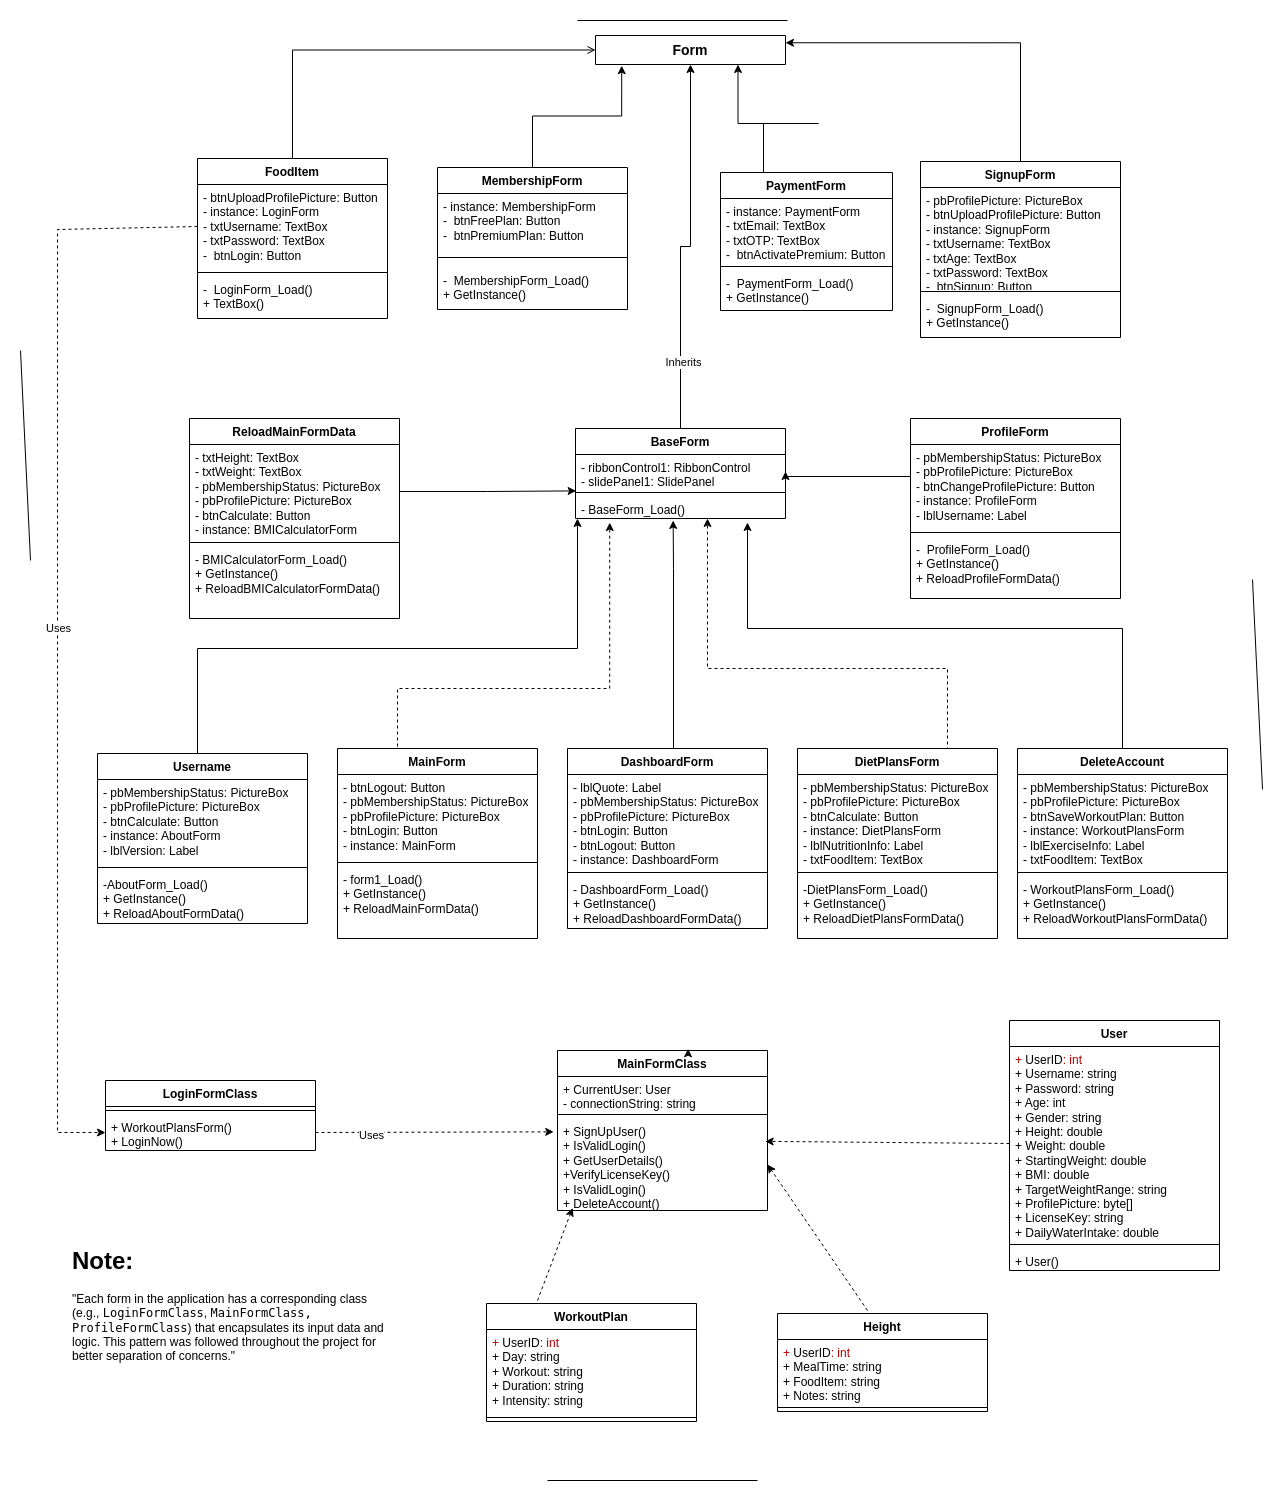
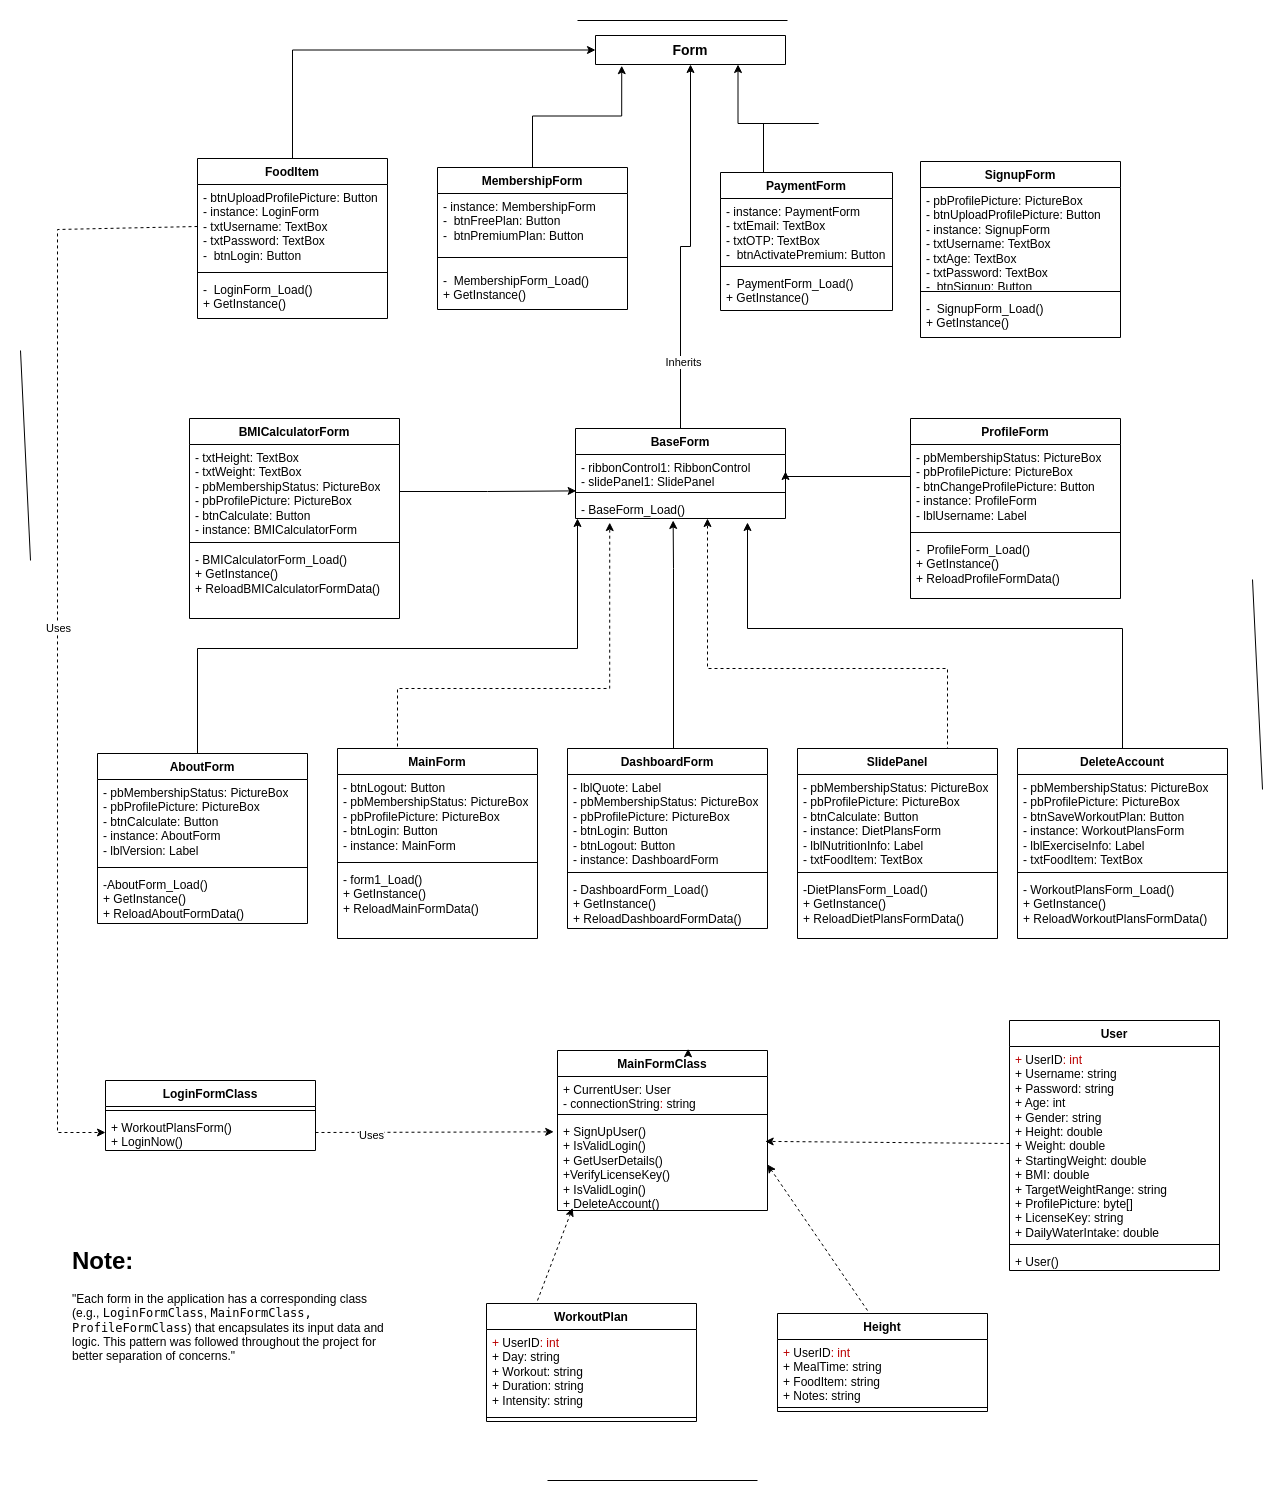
(965, 43) -> none
(588, 50) -> (587, 50)
(266, 298) -> (266, 298)
(295, 433) -> (295, 433)
(898, 763) -> (898, 763)
(203, 768) -> (203, 768)
